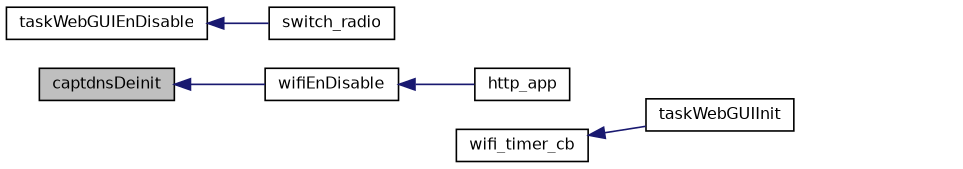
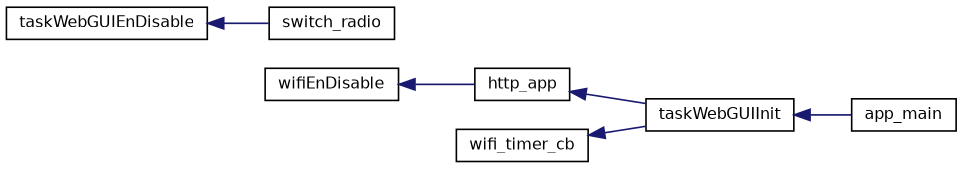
(107, 84) -> none
none -> (616, 99)
none -> (904, 115)
